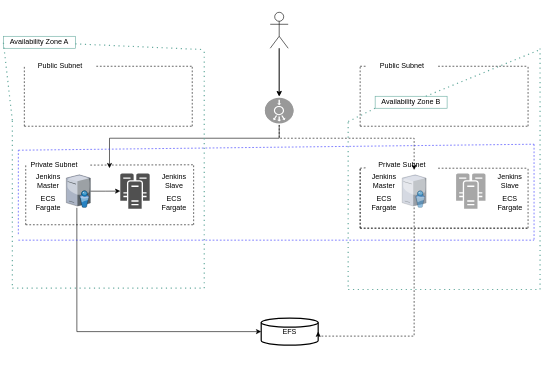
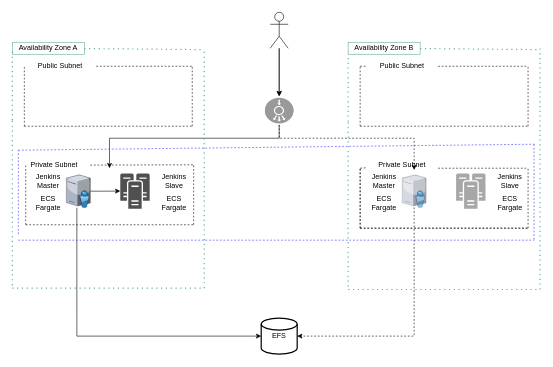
(39, 42) -> (48, 48)
(411, 102) -> (384, 48)
(290, 332) -> (279, 336)
